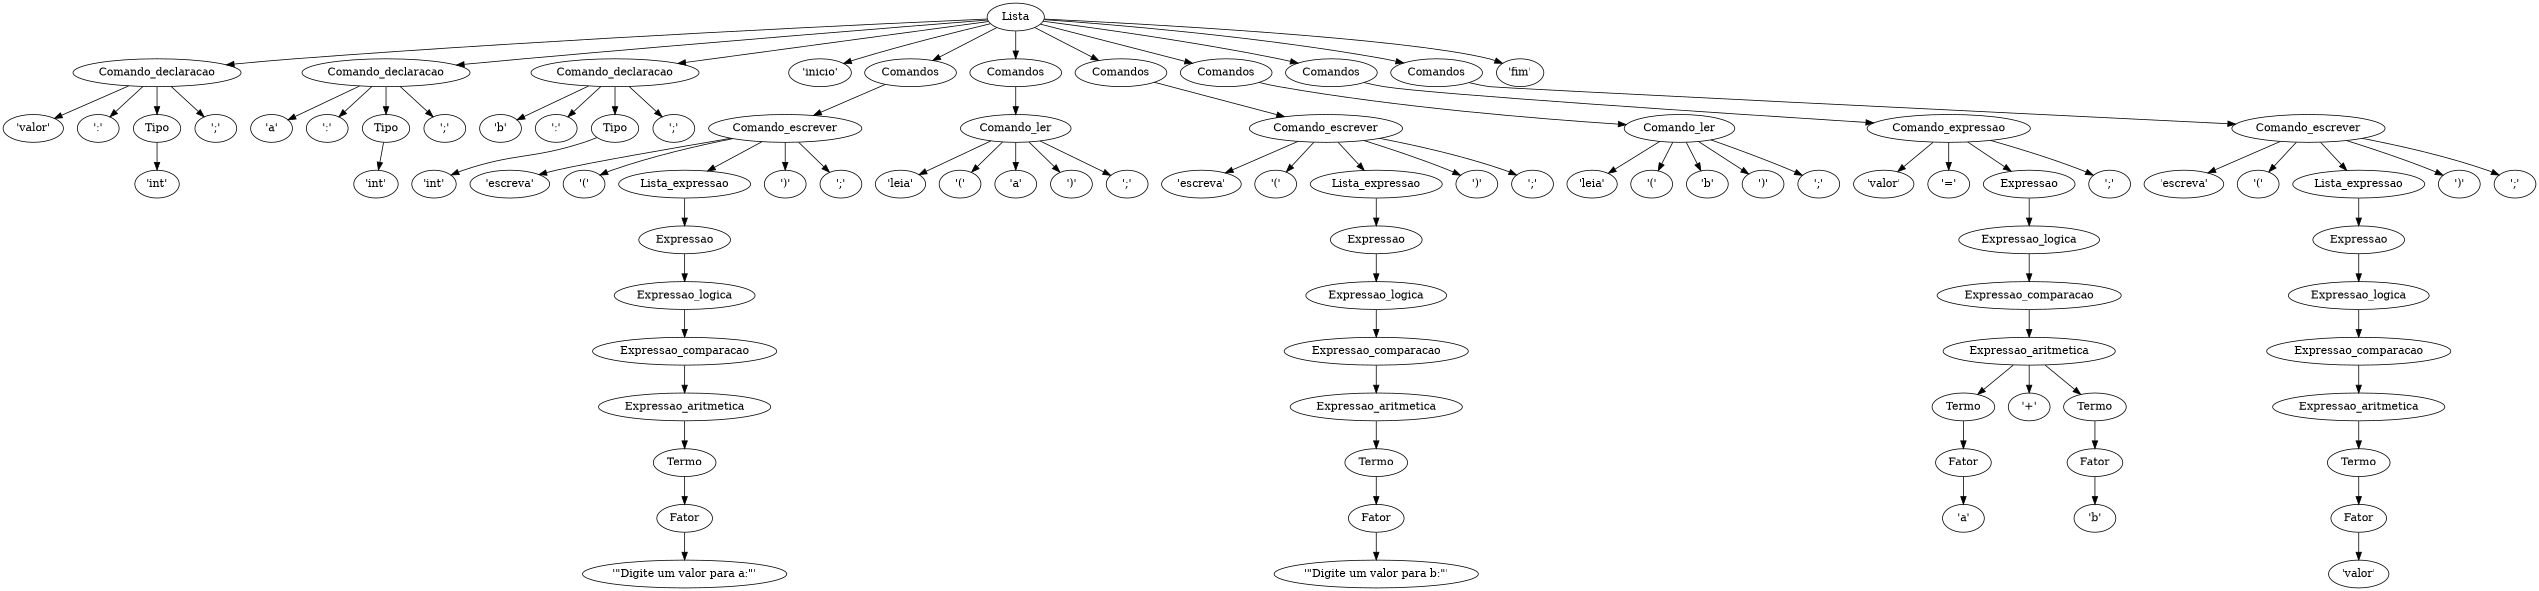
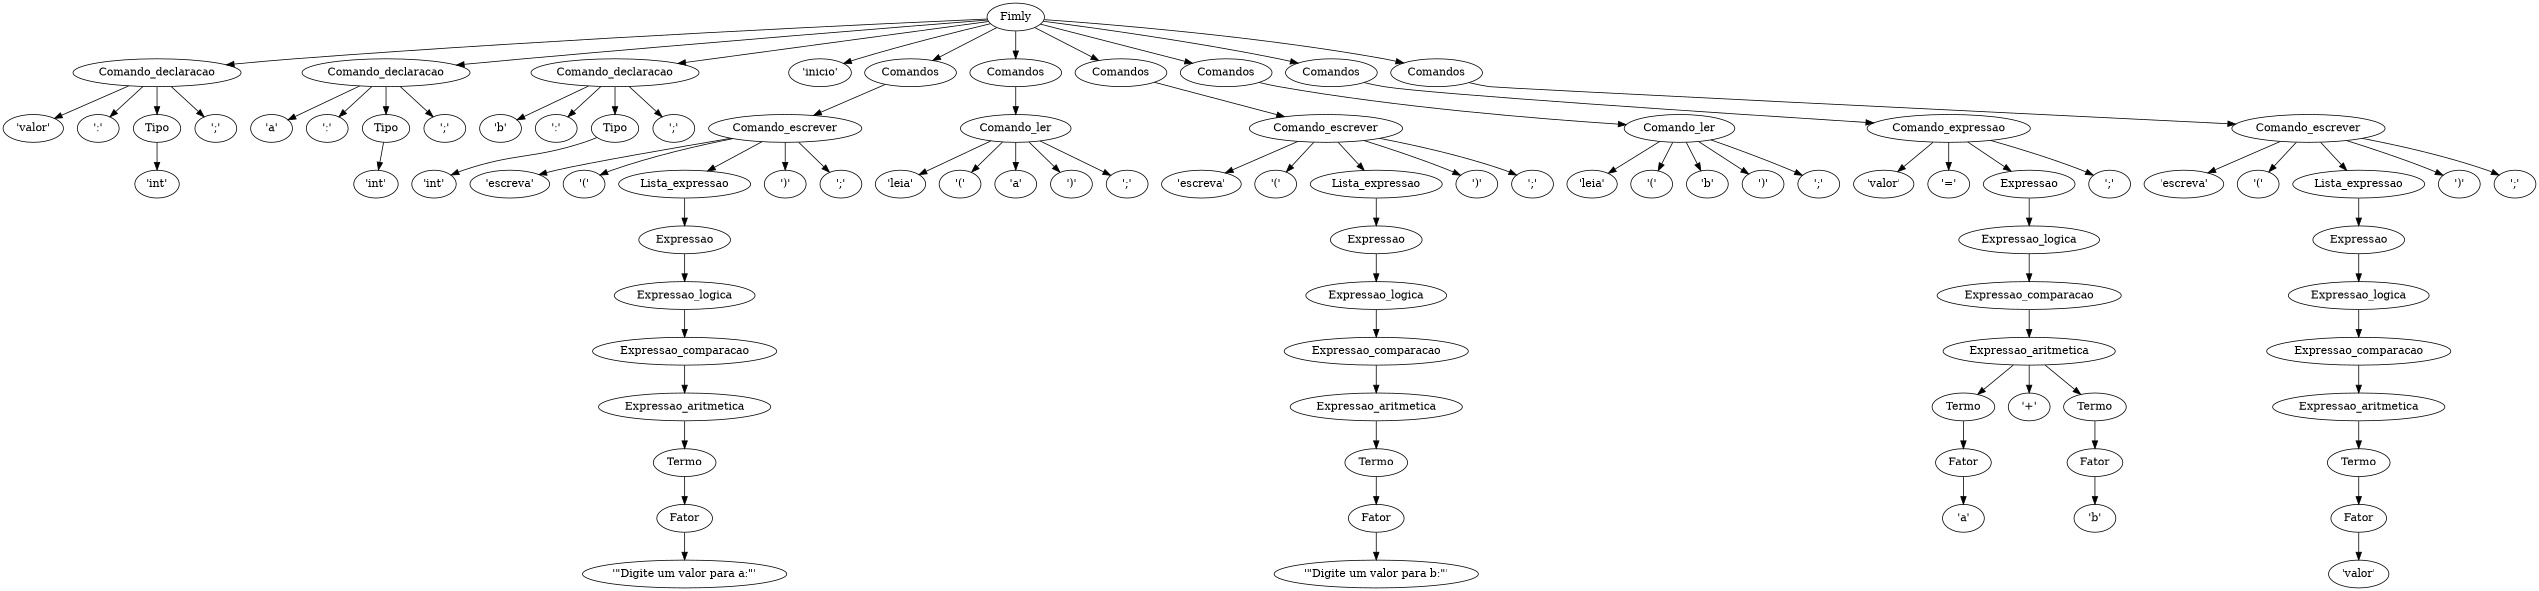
(1016, 17) -> (1016, 17)
(1520, 73) -> none
